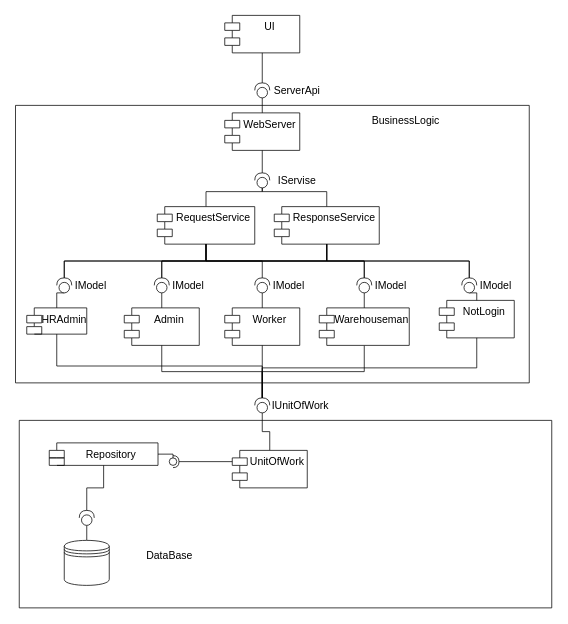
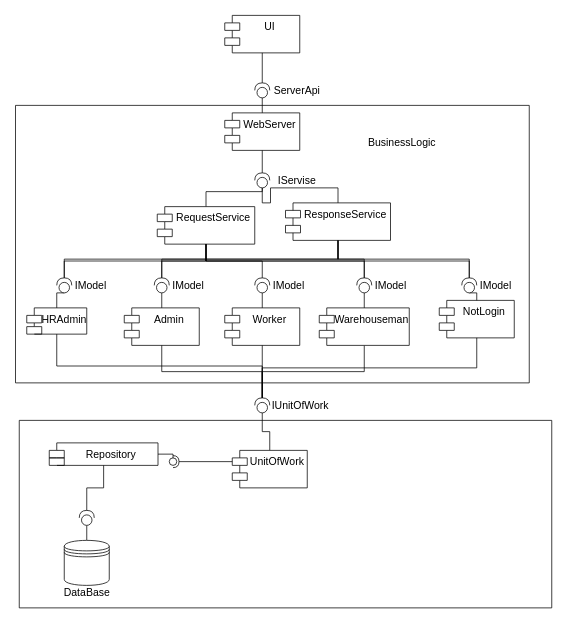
(405, 120) -> (402, 143)
(327, 225) -> (338, 222)
(169, 555) -> (87, 593)
